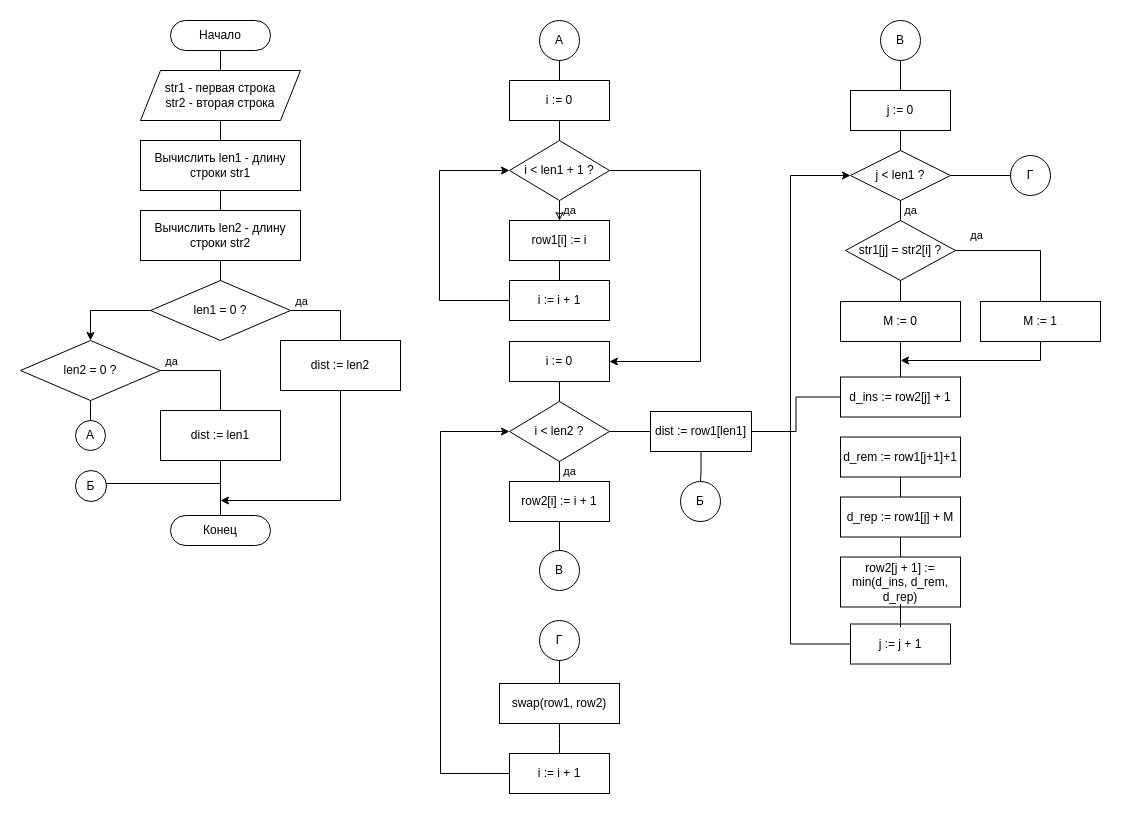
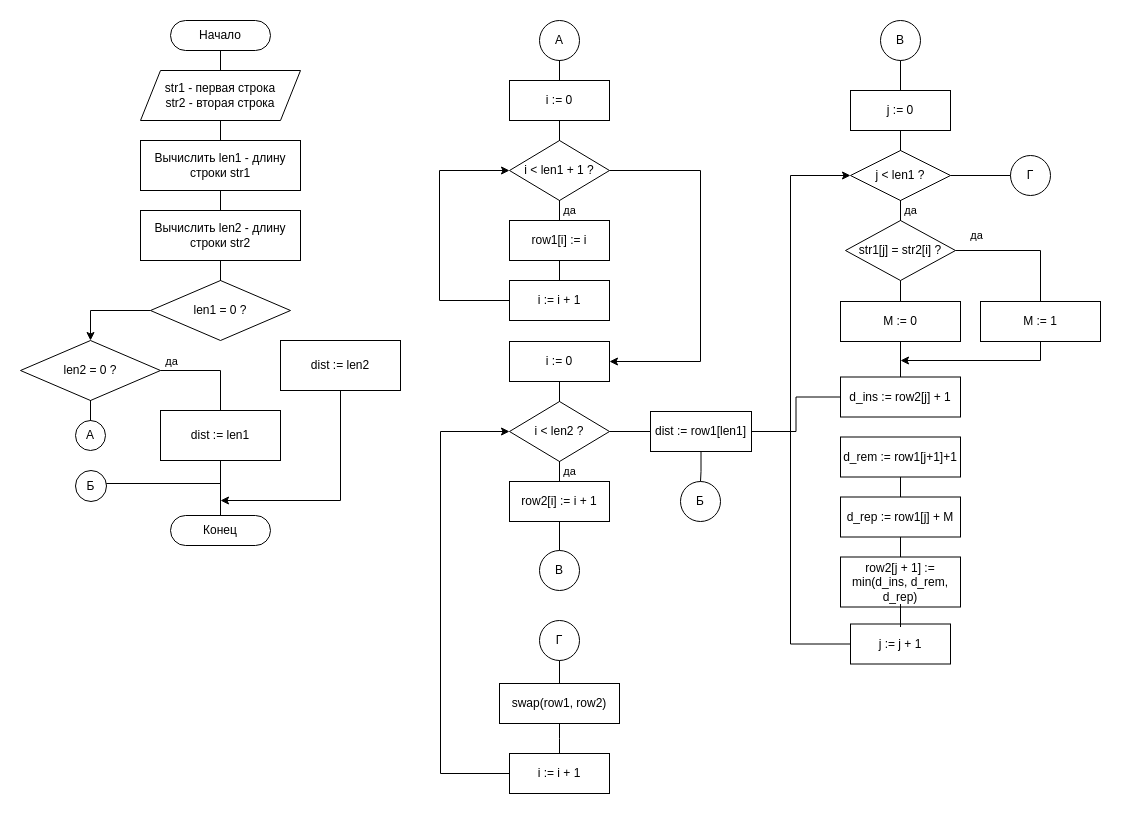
(560, 212) -> (560, 214)
(331, 311) -> none
